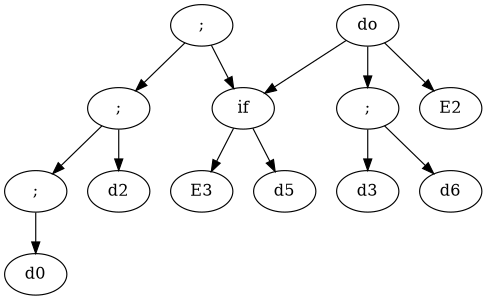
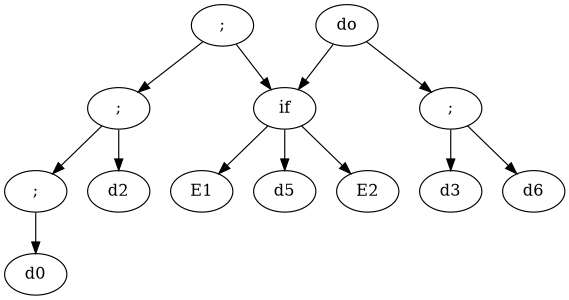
(405, 63) -> (322, 146)
(202, 191) -> (202, 191)
